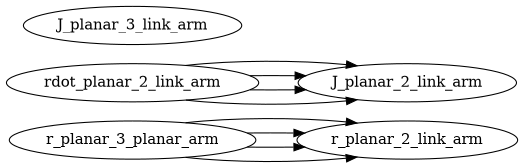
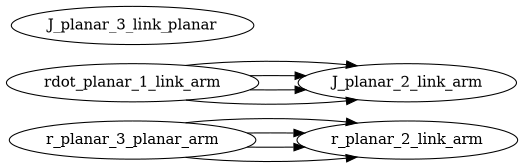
(133, 25) -> (133, 25)
(133, 83) -> (133, 83)
